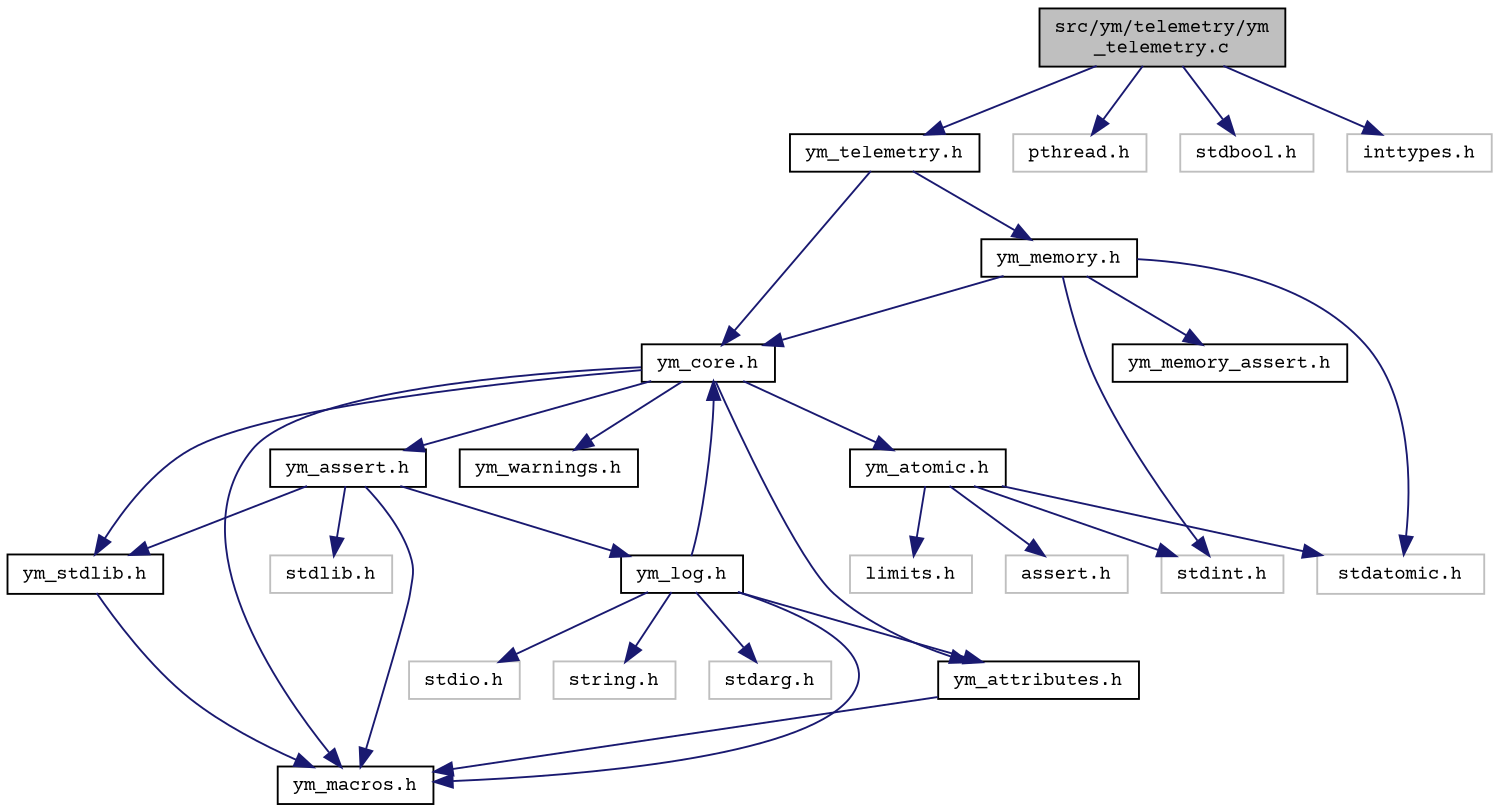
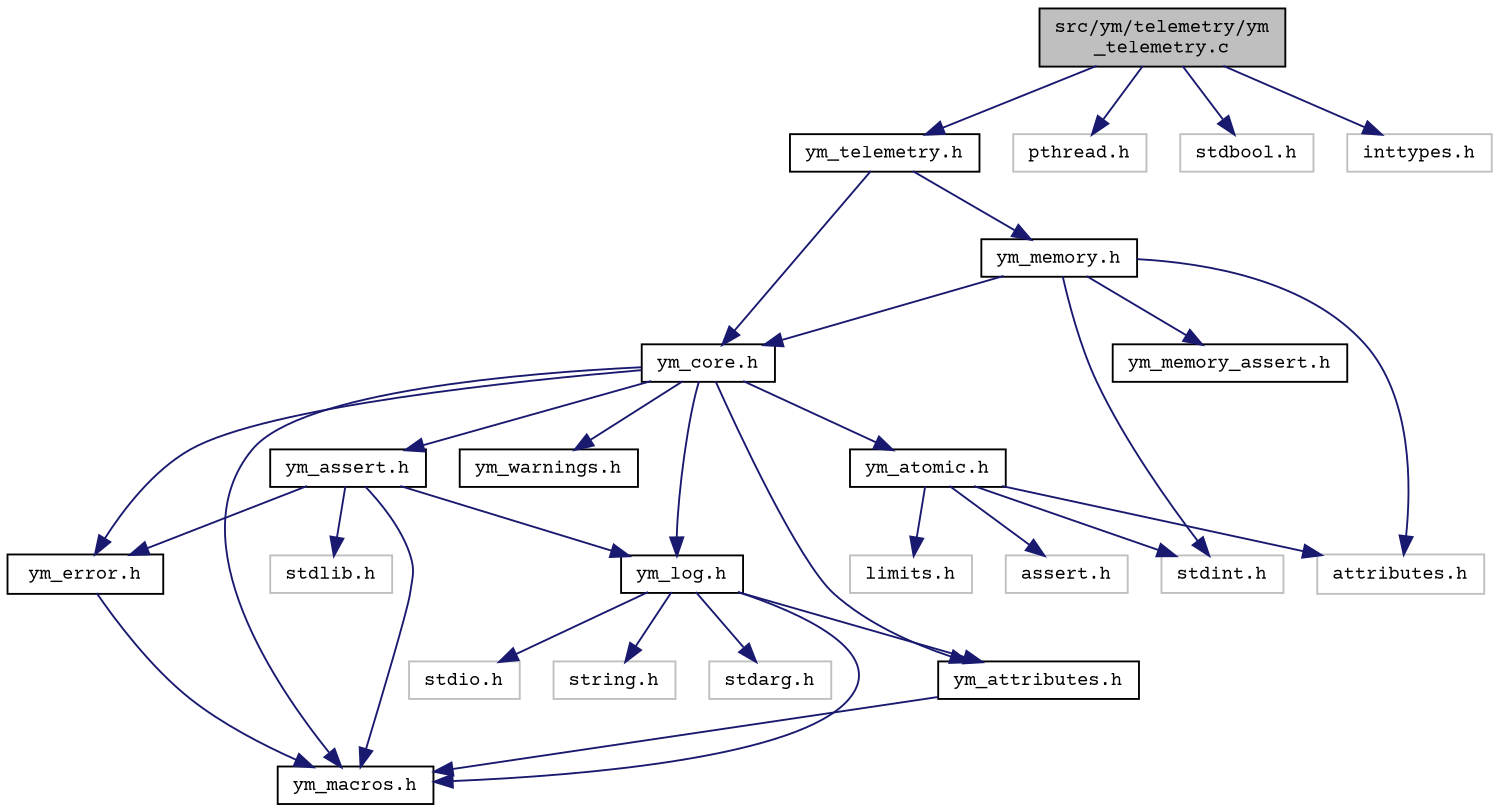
(707, 479) -> (684, 459)
(85, 574) -> (85, 574)
(1401, 574) -> (1401, 574)
